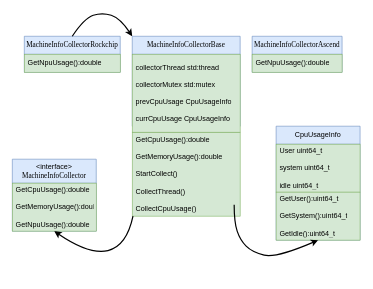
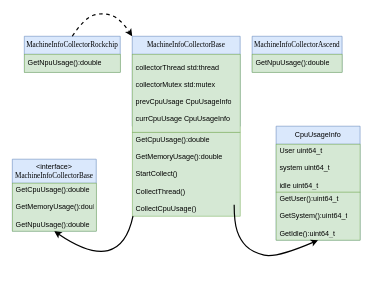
(101, 14) -> (101, 14)
(54, 171) -> (54, 171)
